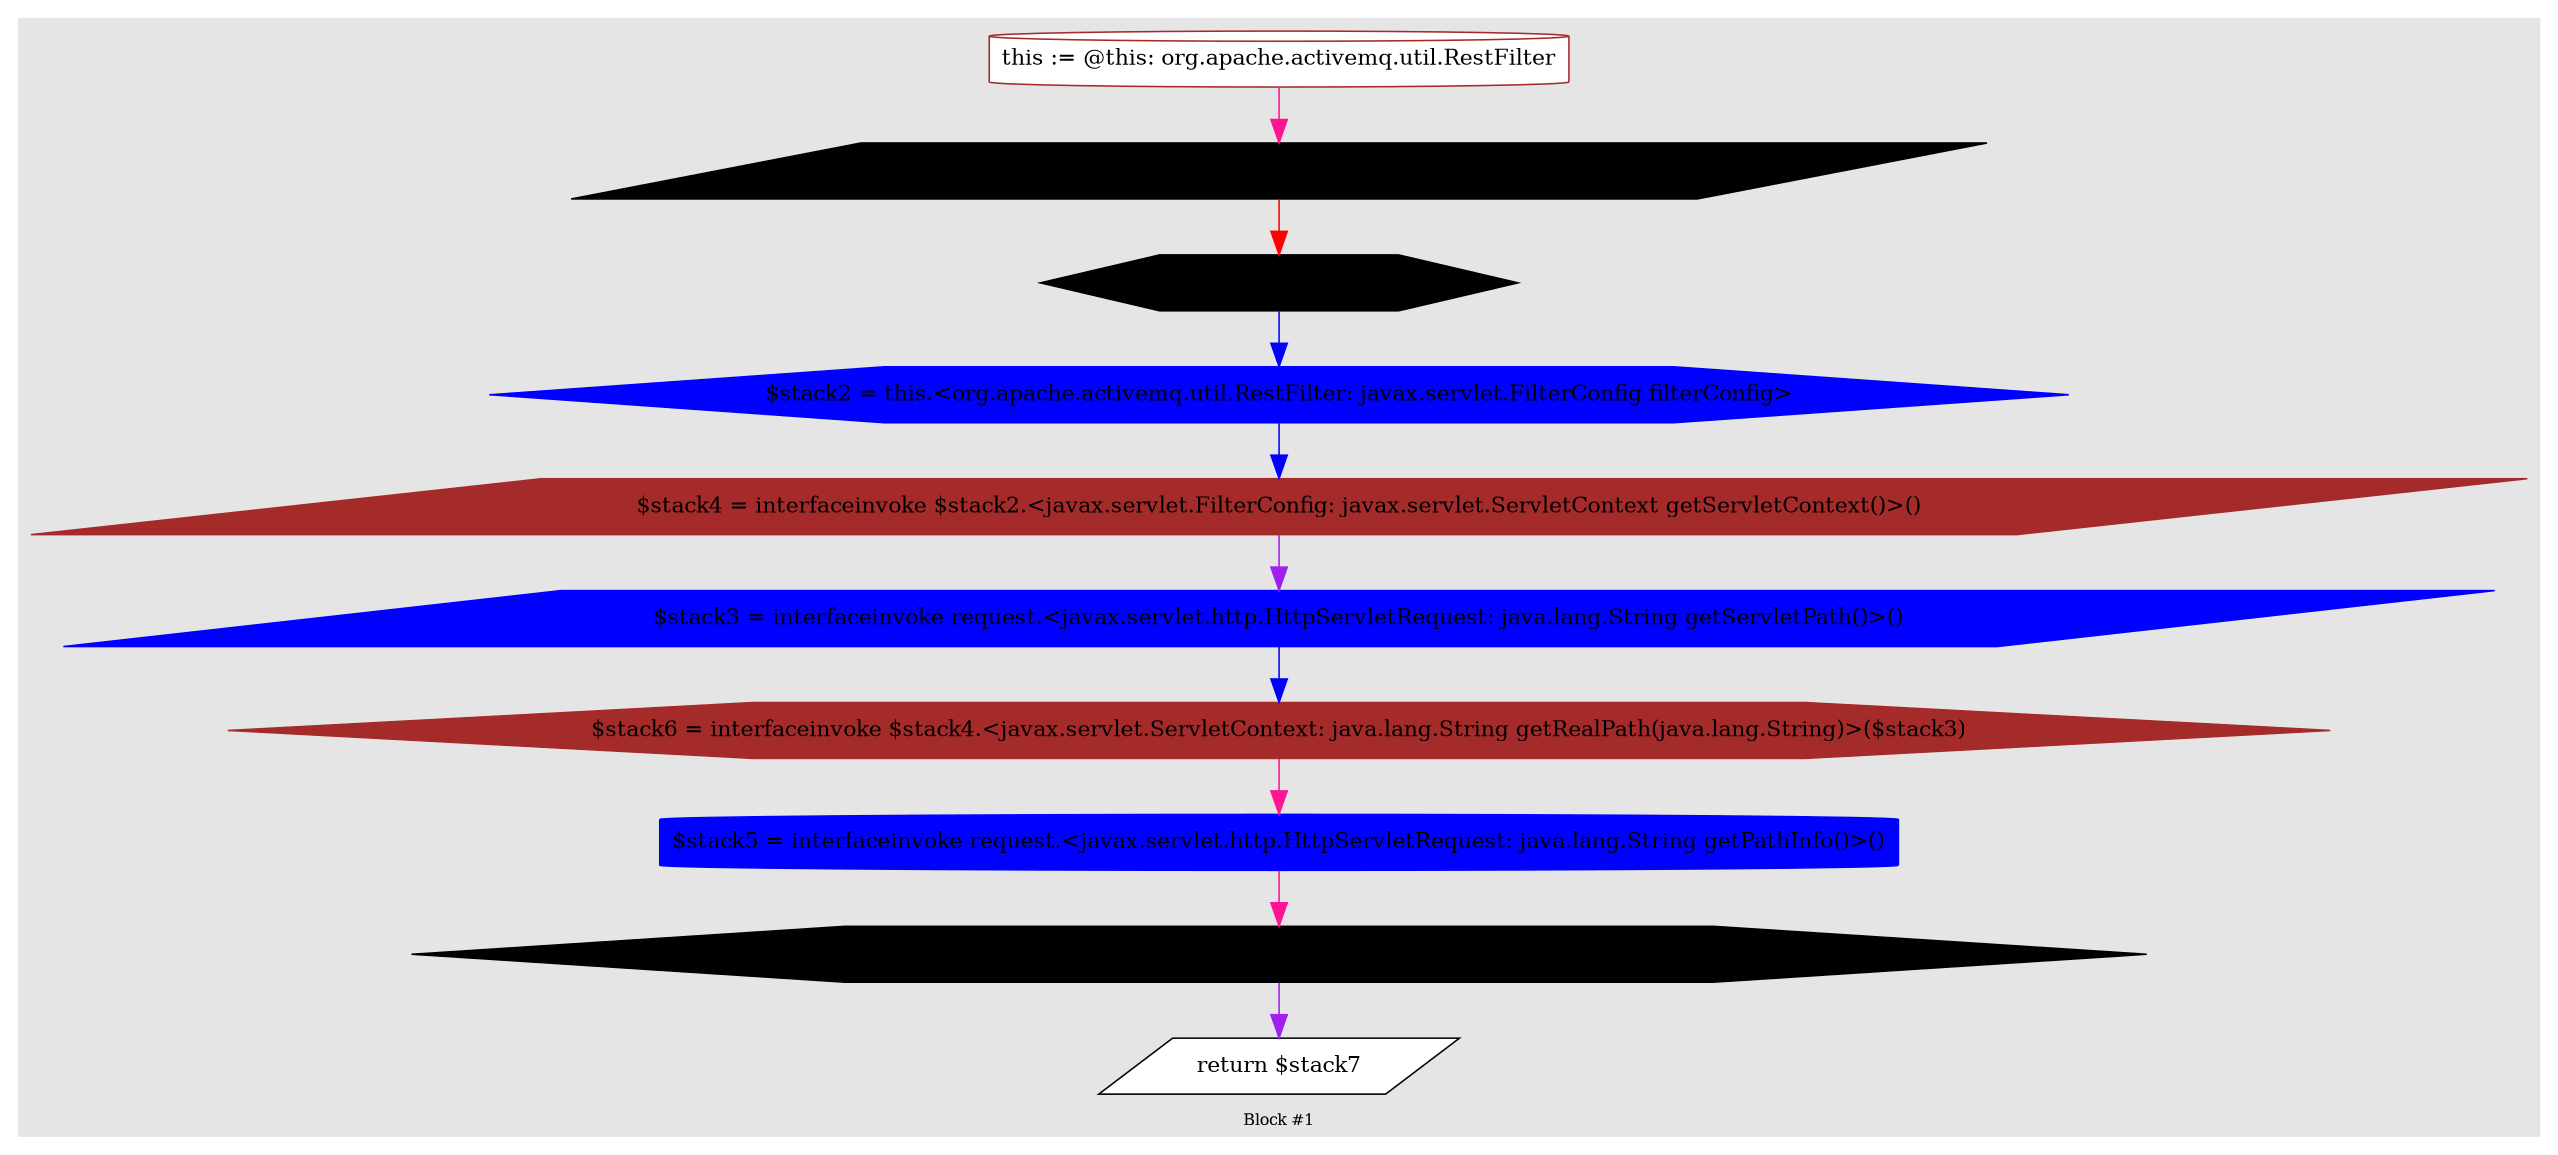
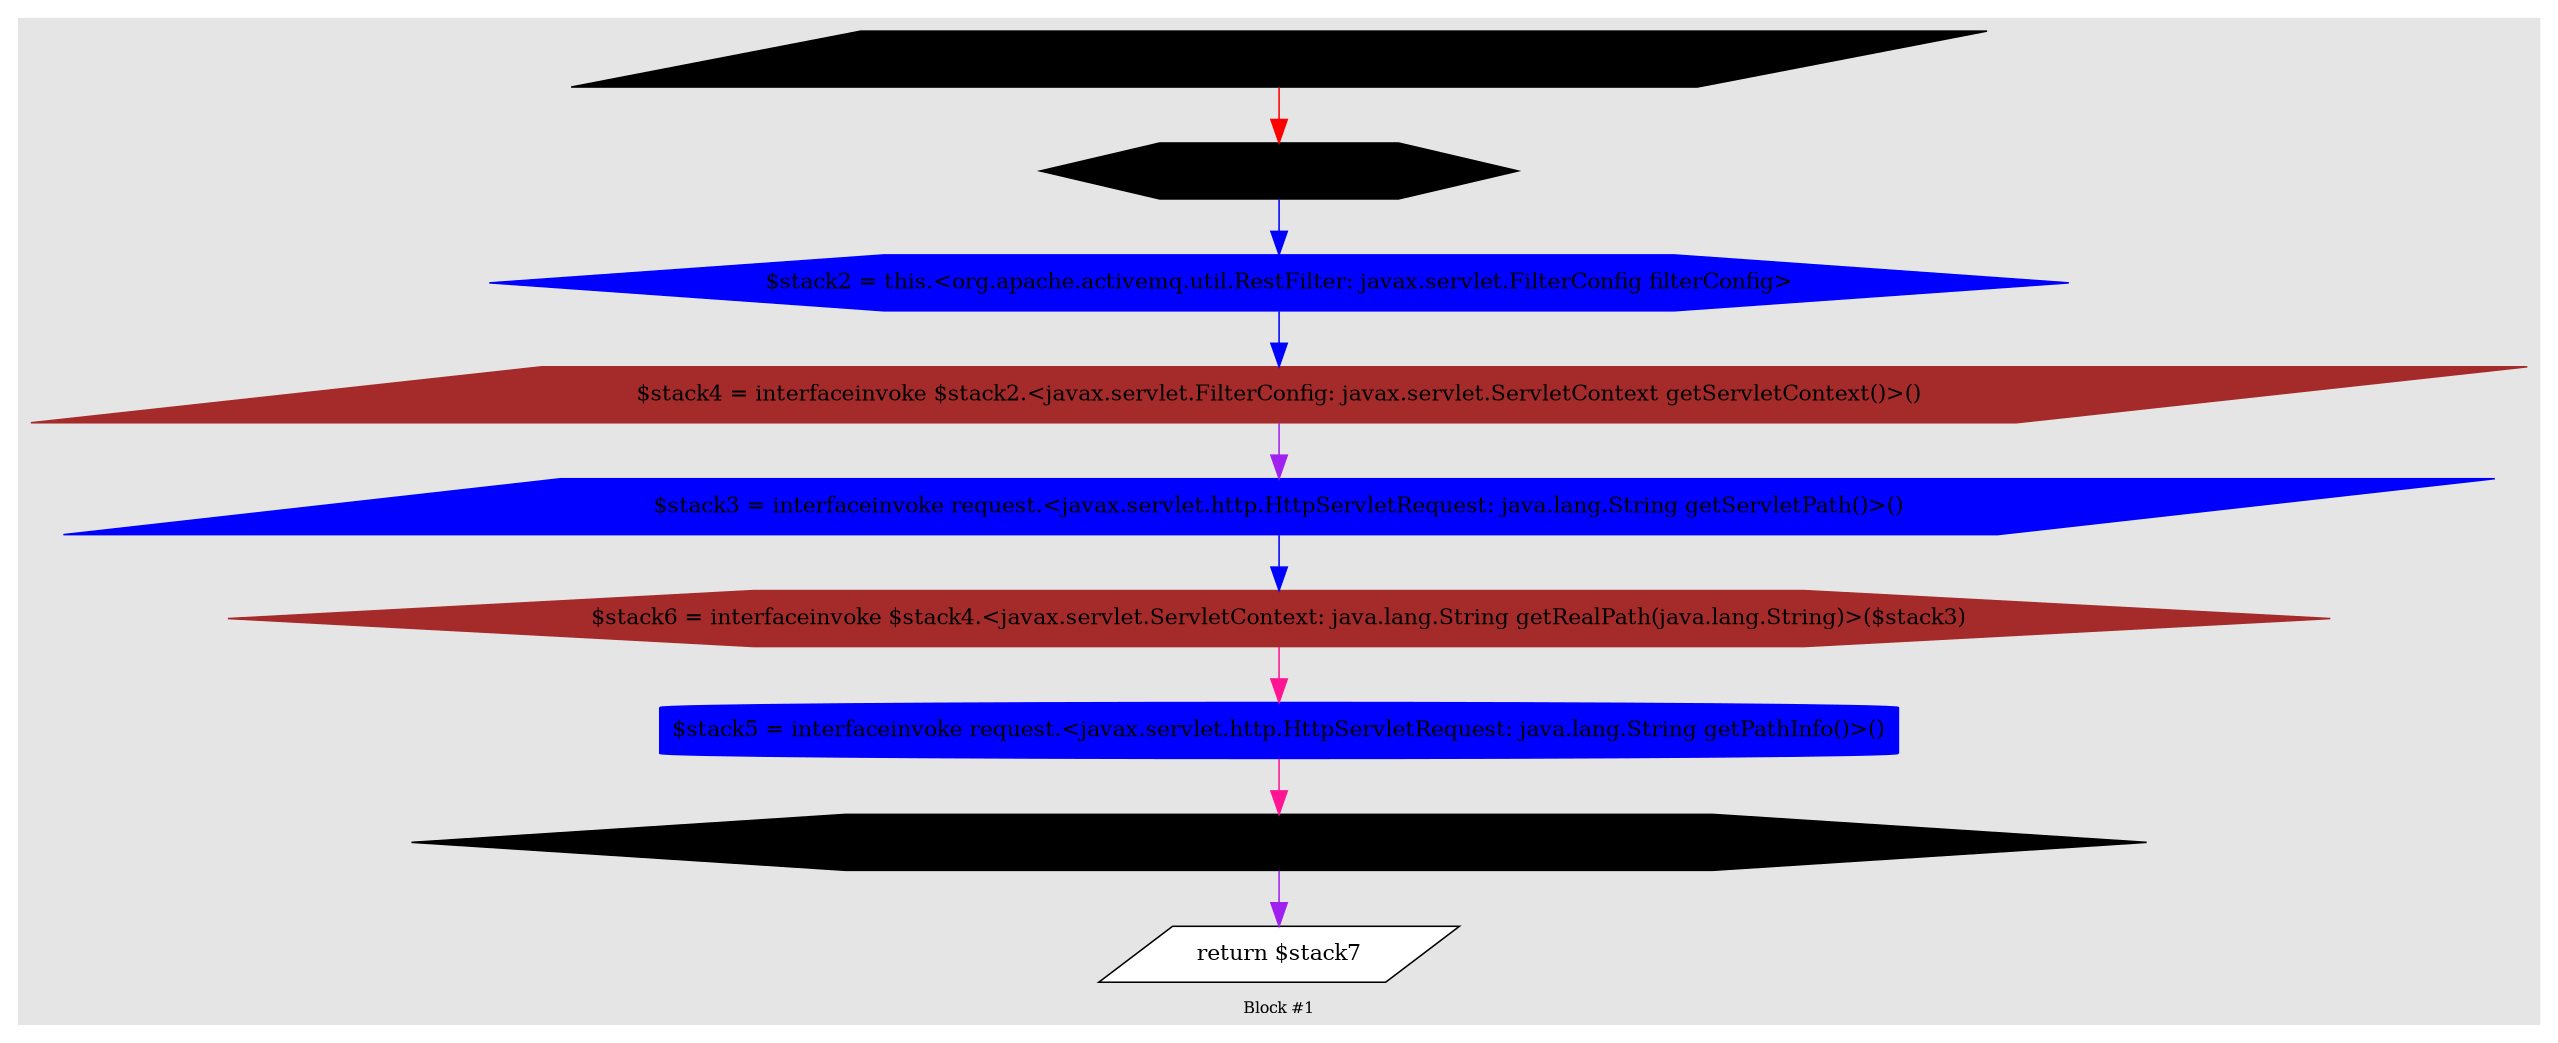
(1279, 59) -> none
